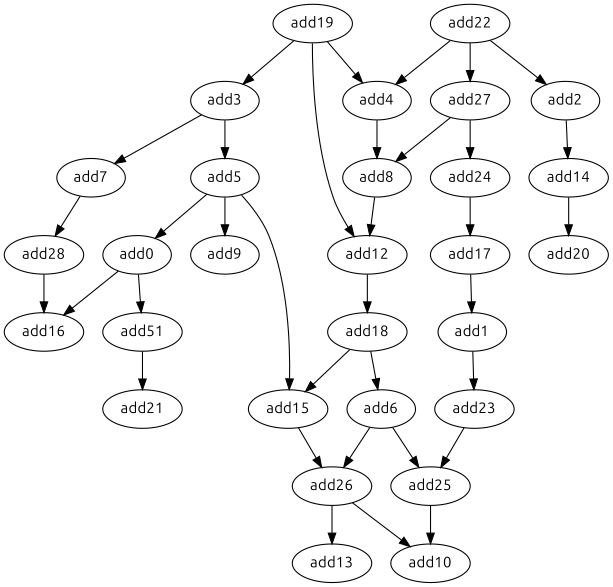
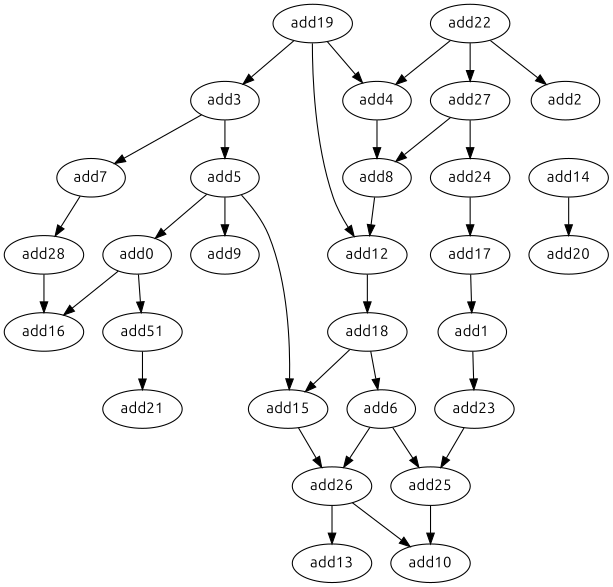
(567, 134) -> none
